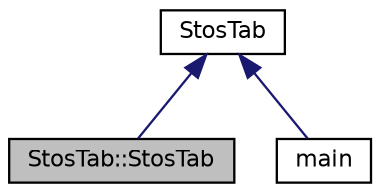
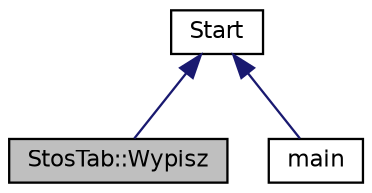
(223, 32) -> (217, 32)
(122, 161) -> (118, 161)
